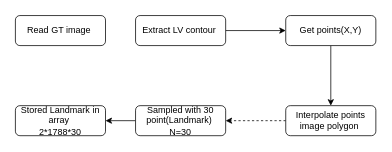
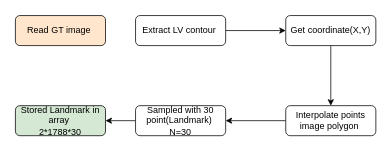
(60, 30) -> (60, 30)
(330, 30) -> (330, 30)
(60, 120) -> (60, 120)
(257, 120) -> (257, 120)
